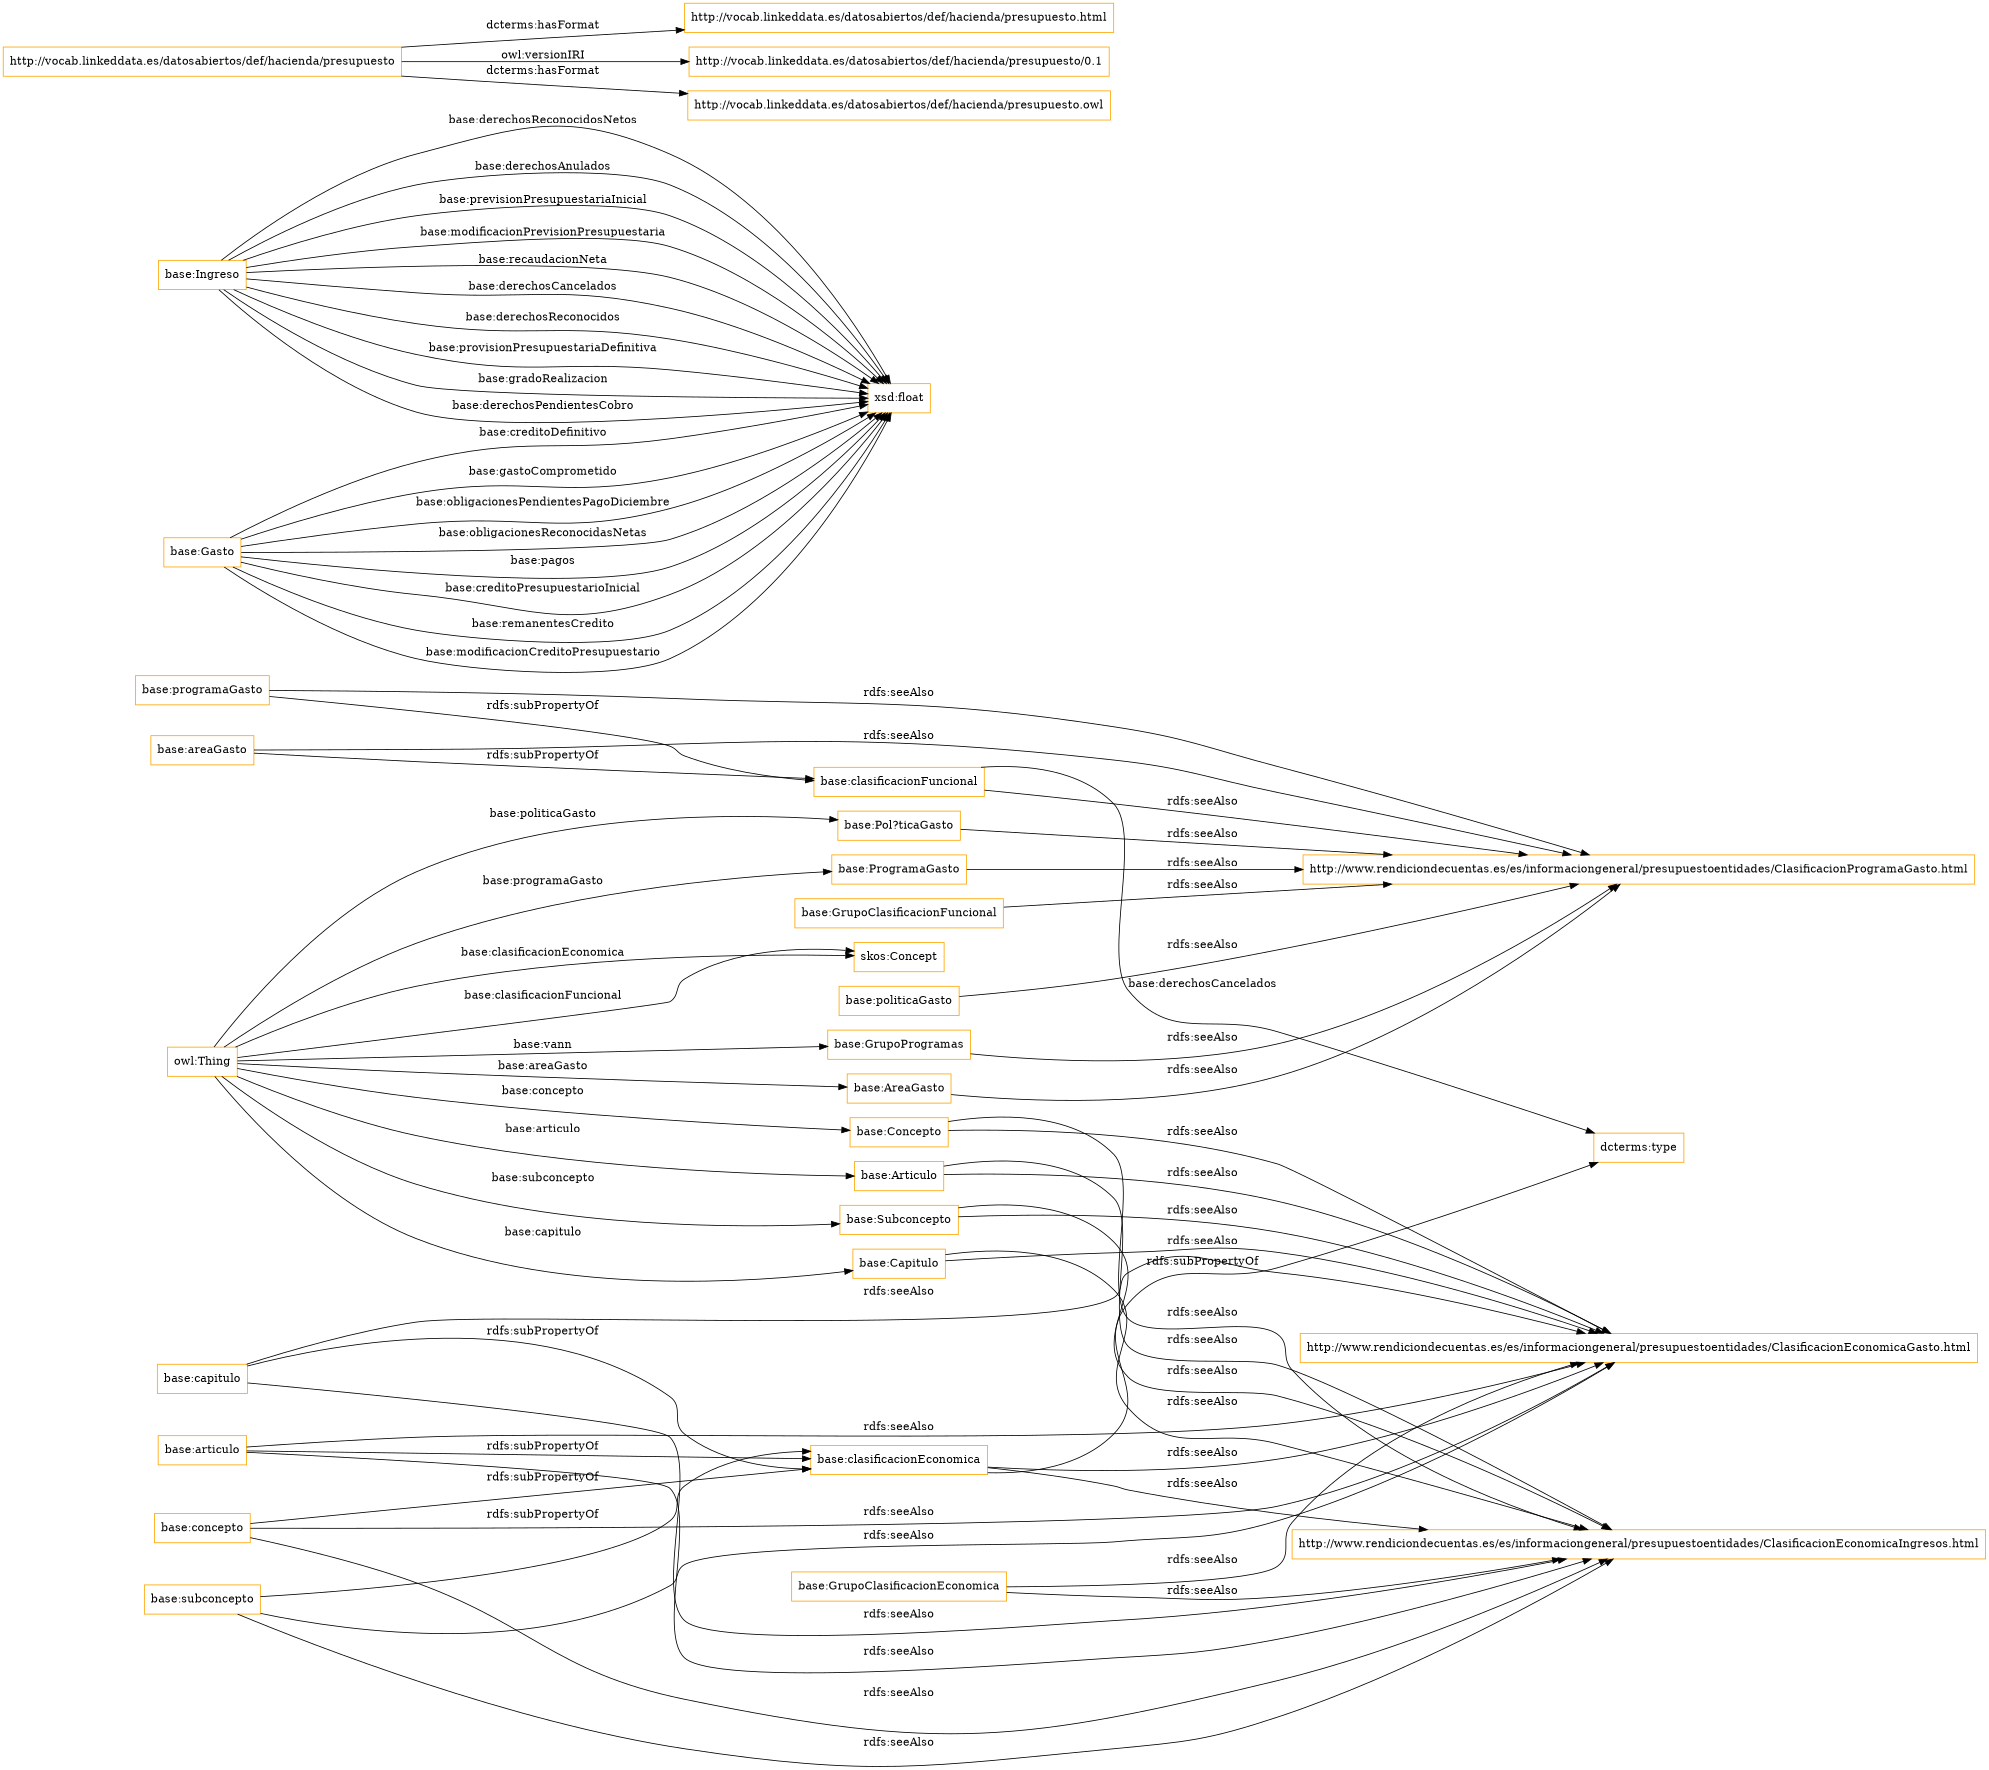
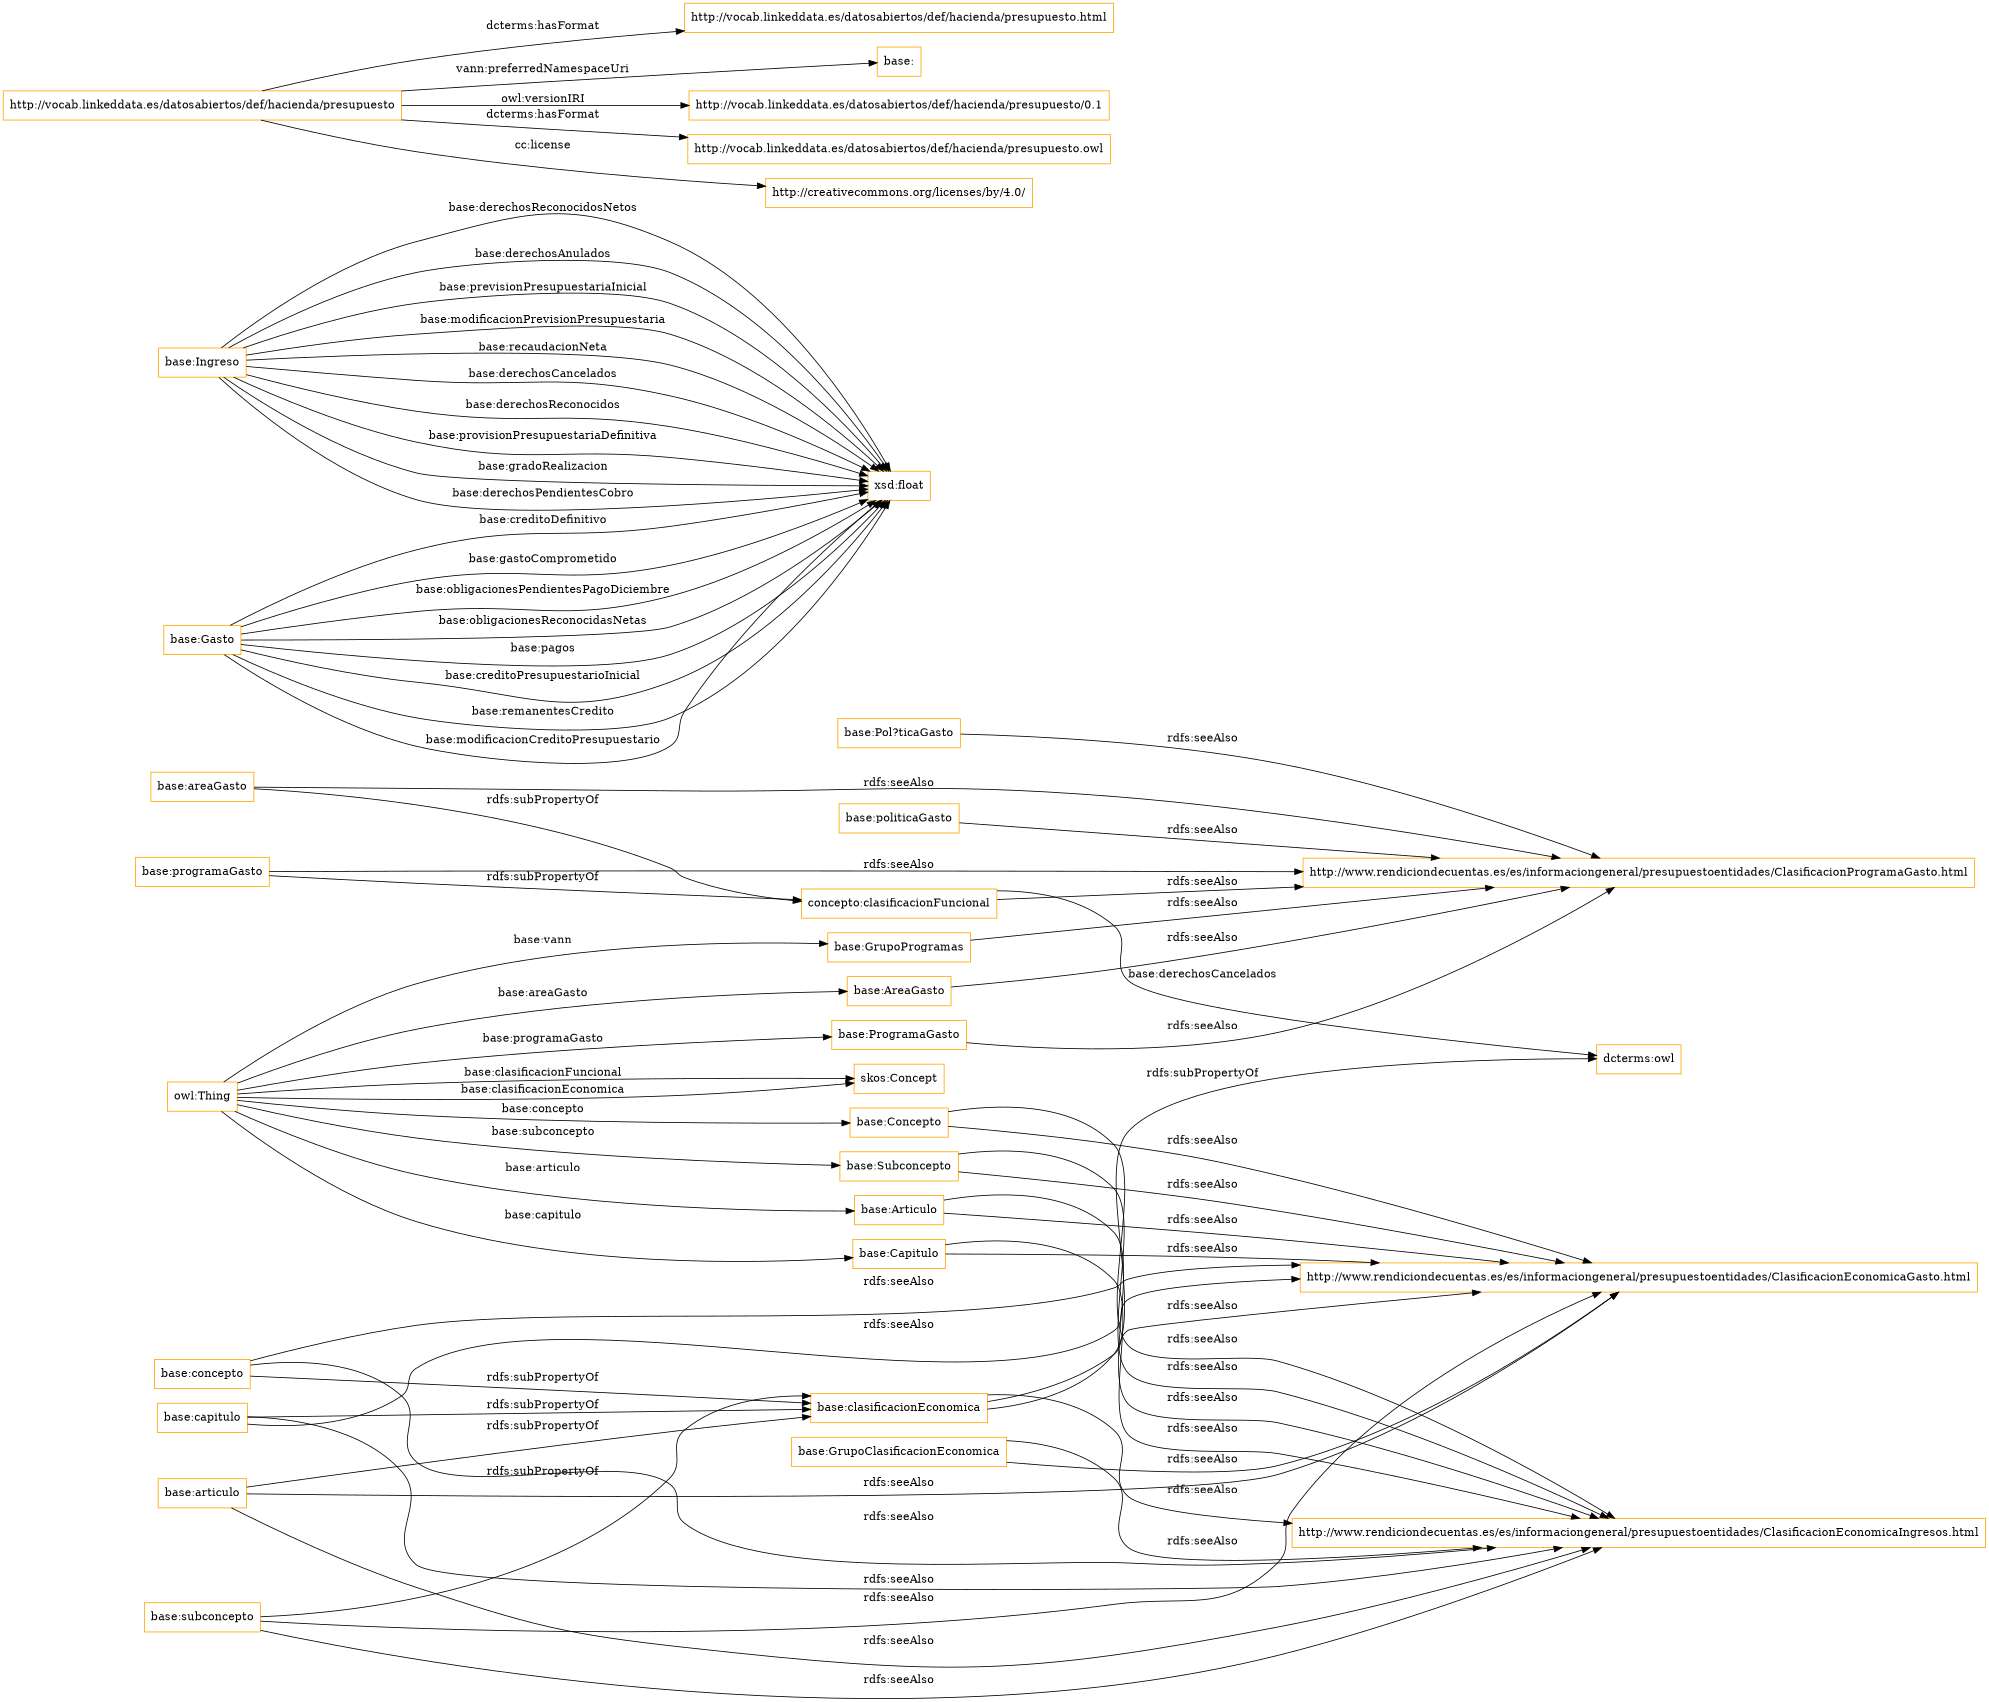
none -> (899, 62)
none -> (899, 193)
(899, 782) -> (899, 904)
(487, 847) -> none
(899, 913) -> none
(1639, 1148) -> (1639, 1059)
